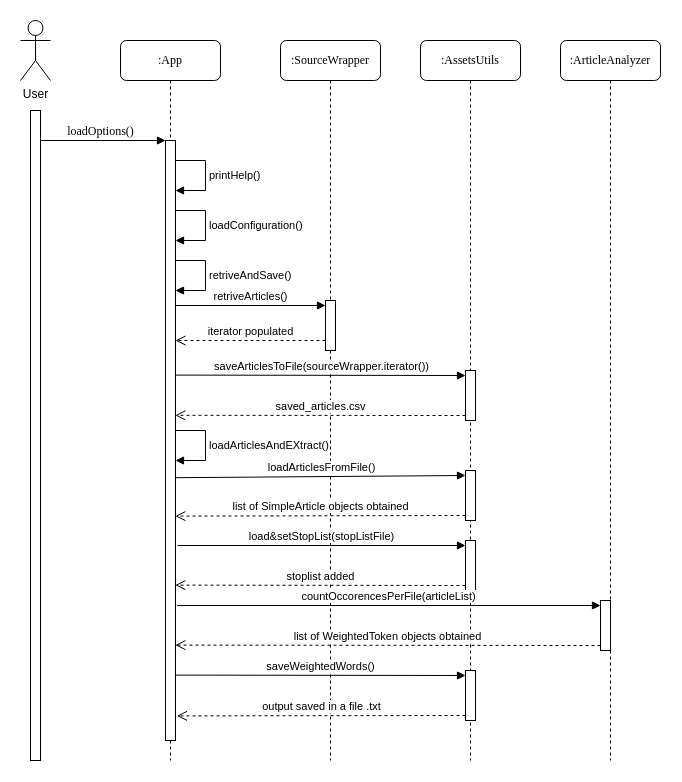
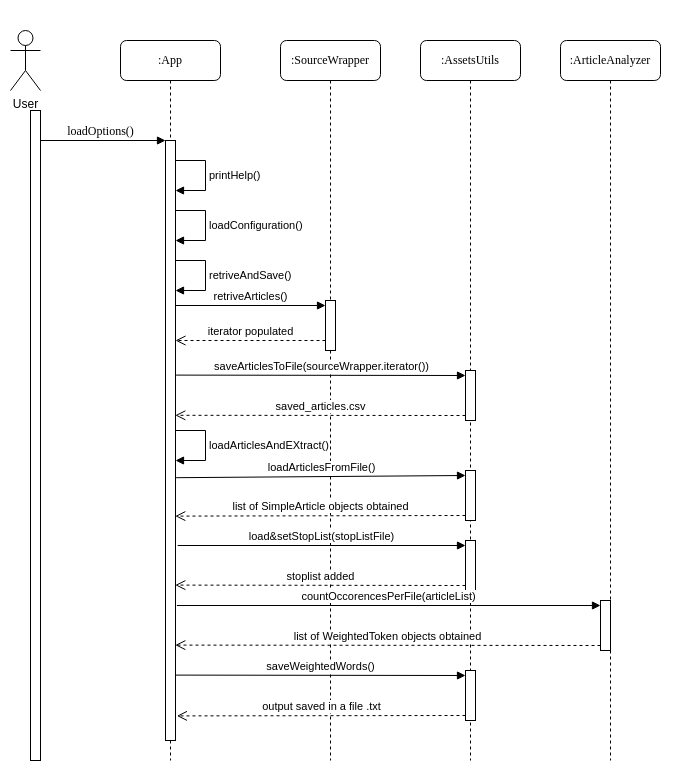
(36, 51) -> (26, 61)
